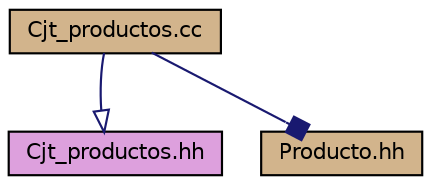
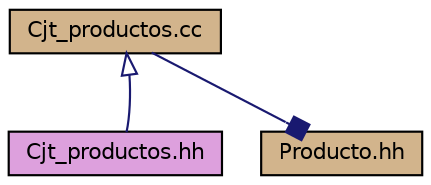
(101, 82) -> (130, 104)
